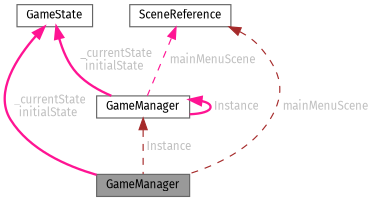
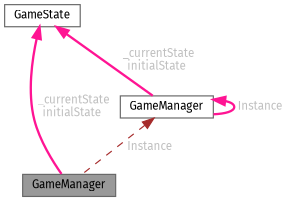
(180, 16) -> none
